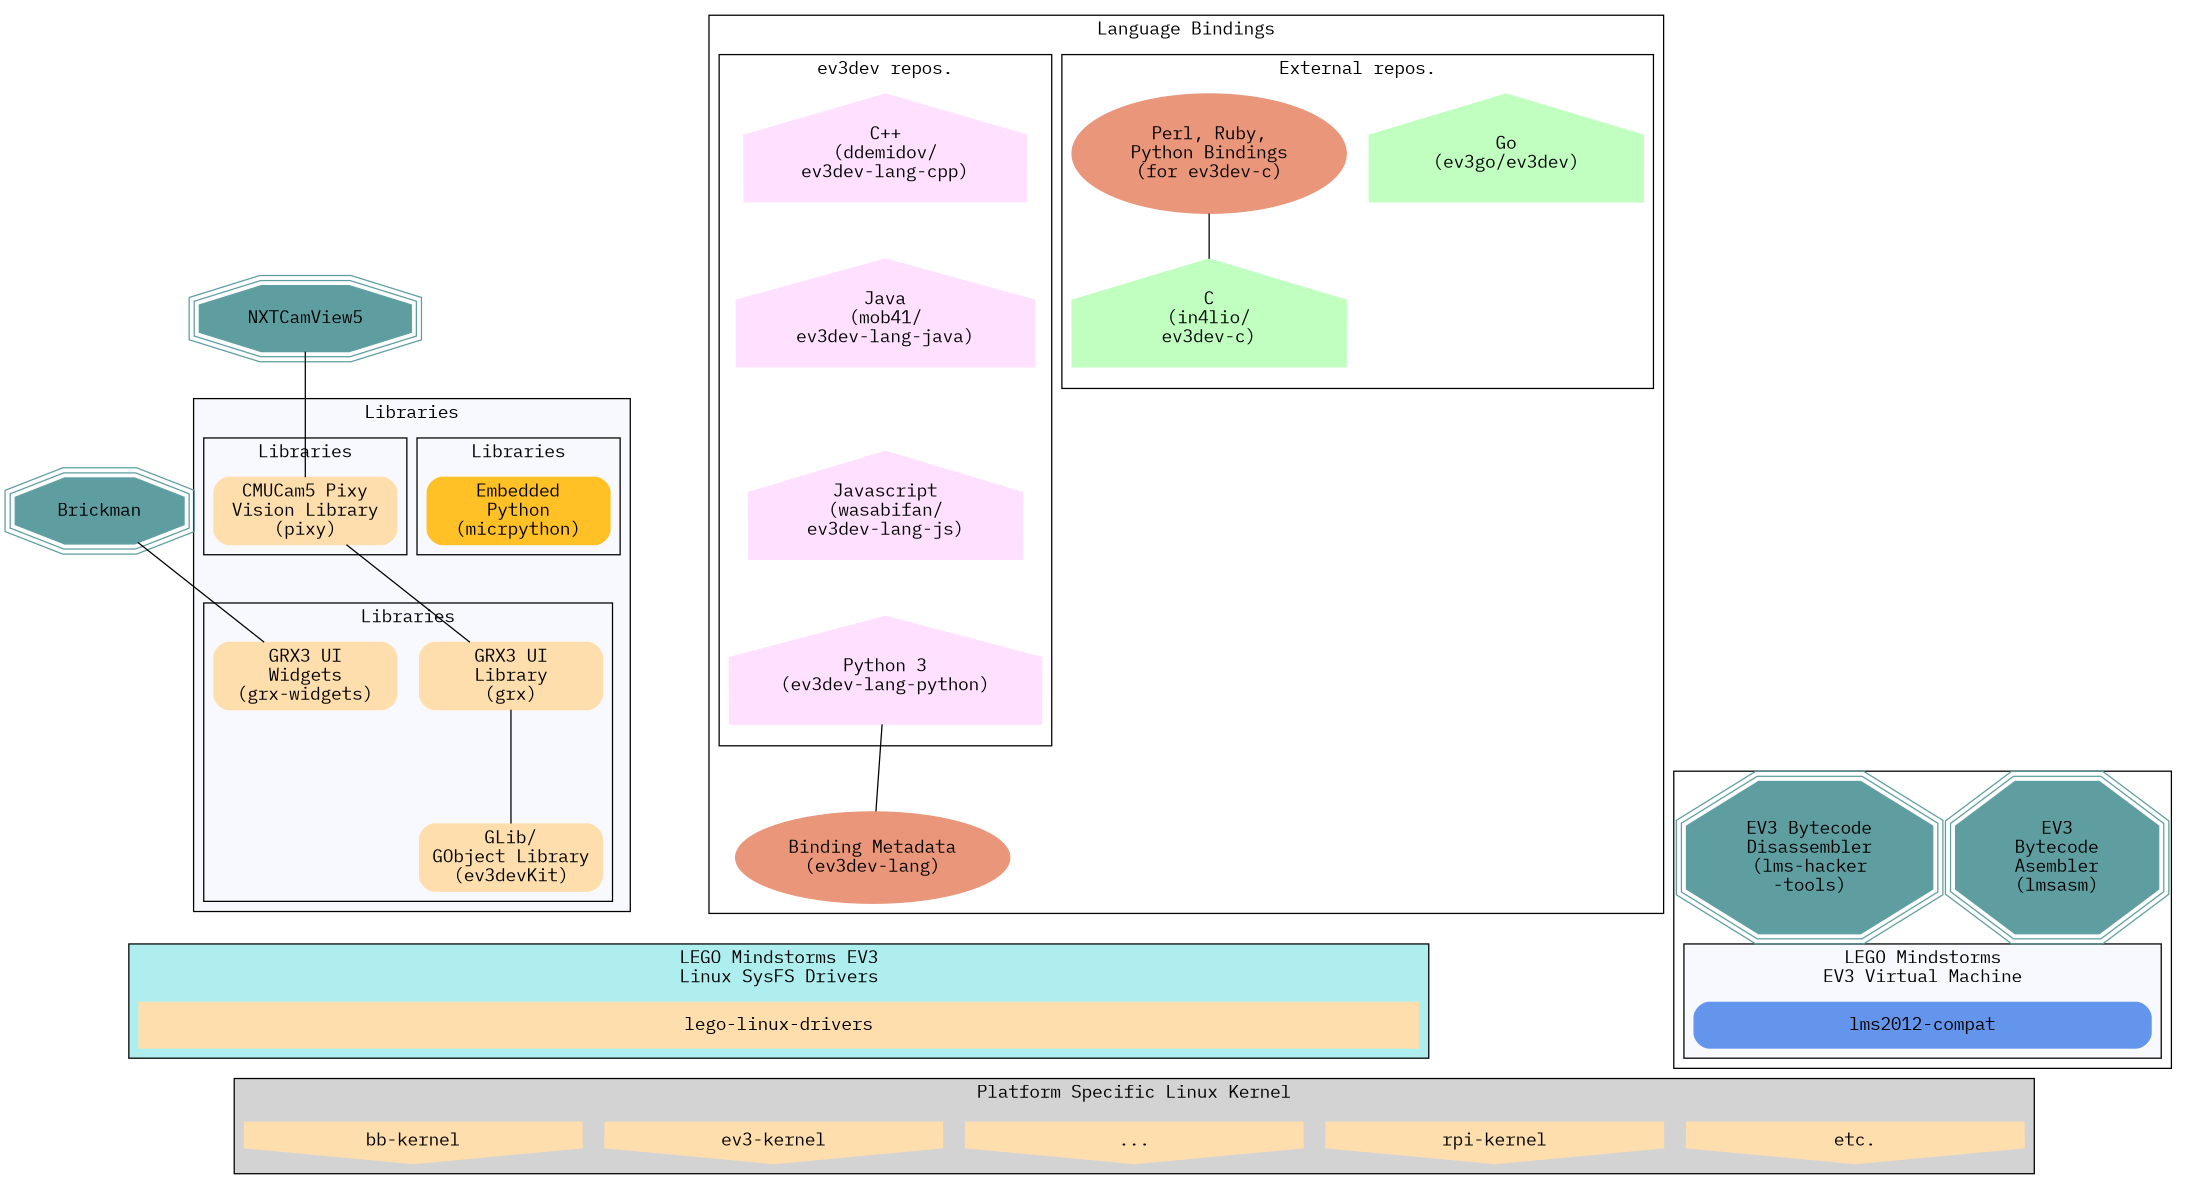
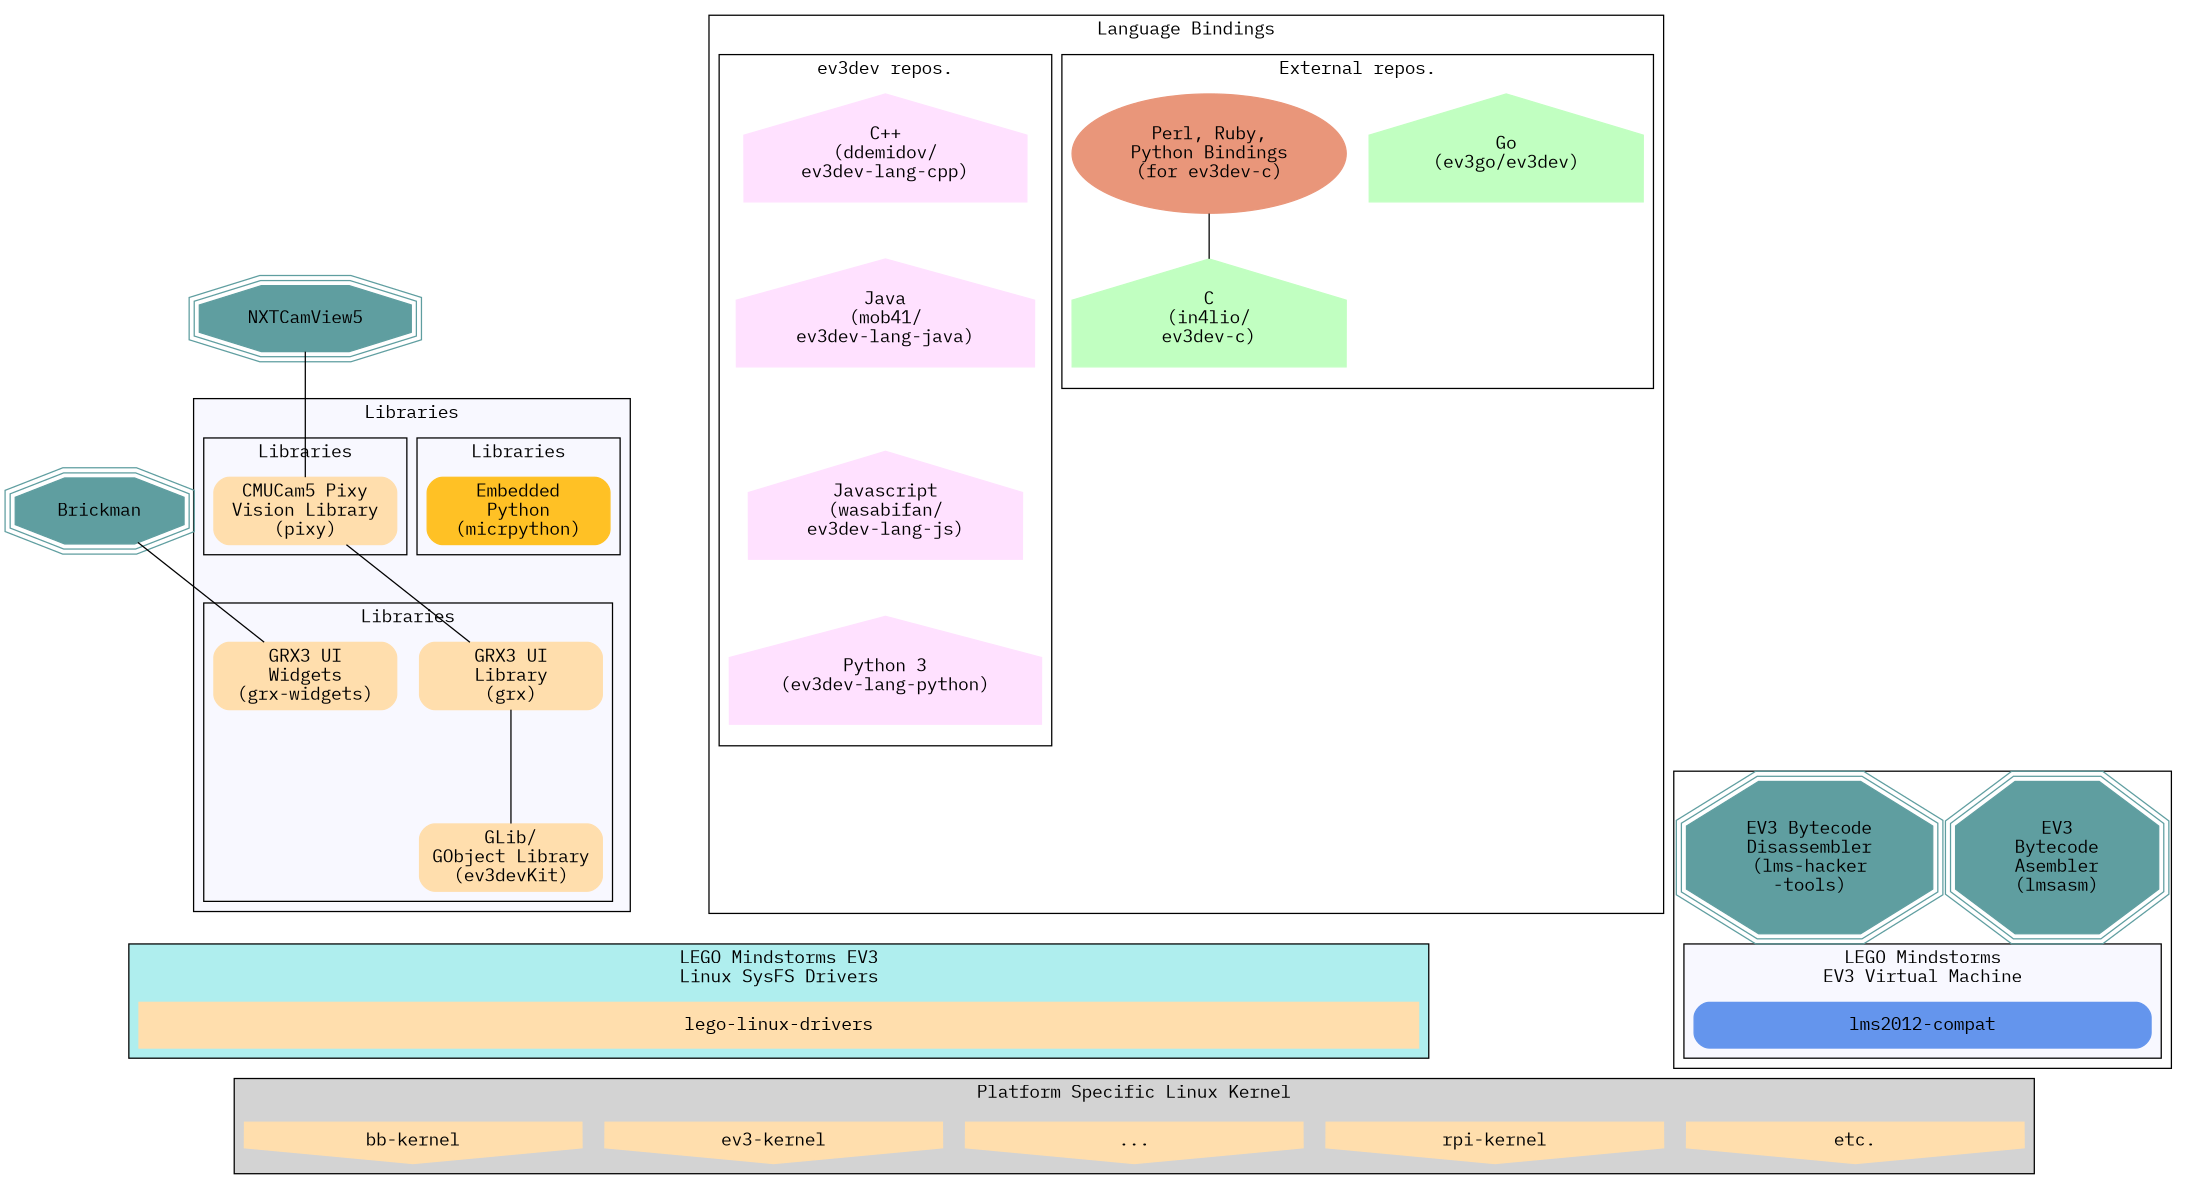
(873, 858) -> none
